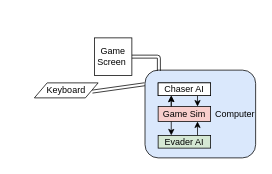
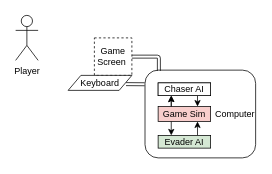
none -> (27, 38)
(113, 57) -> (113, 57)
(66, 90) -> (100, 83)
(234, 114) -> (234, 114)
